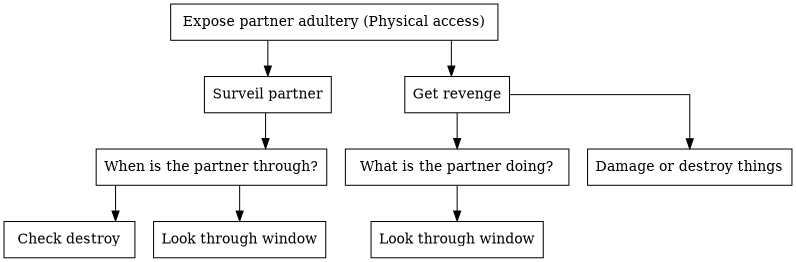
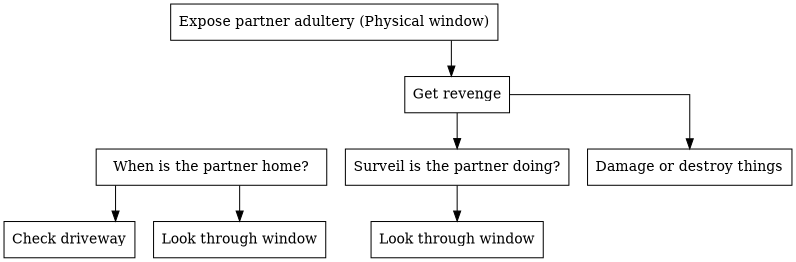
(334, 22) -> (334, 22)
(268, 95) -> none
(211, 167) -> (211, 167)
(457, 167) -> (457, 167)
(69, 240) -> (69, 240)
